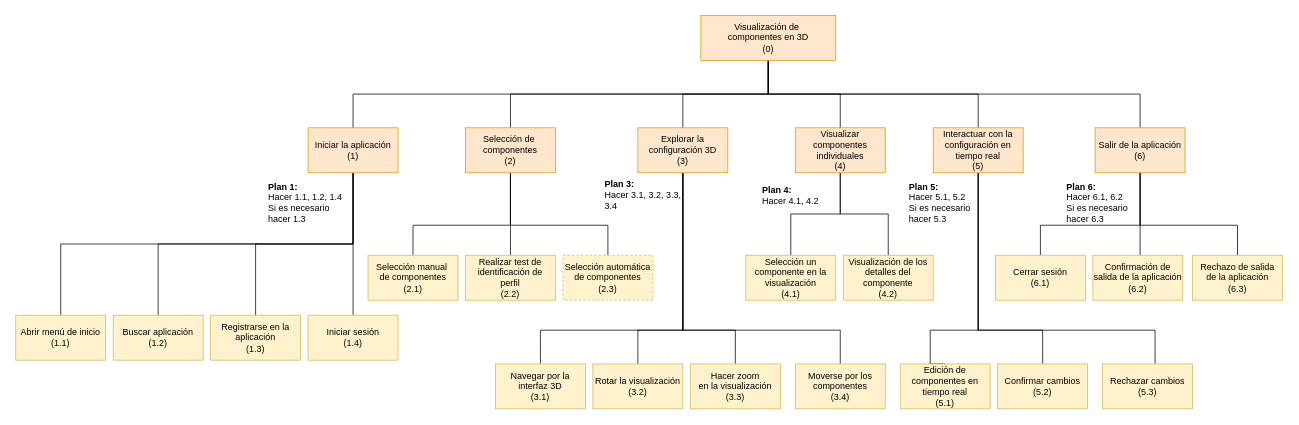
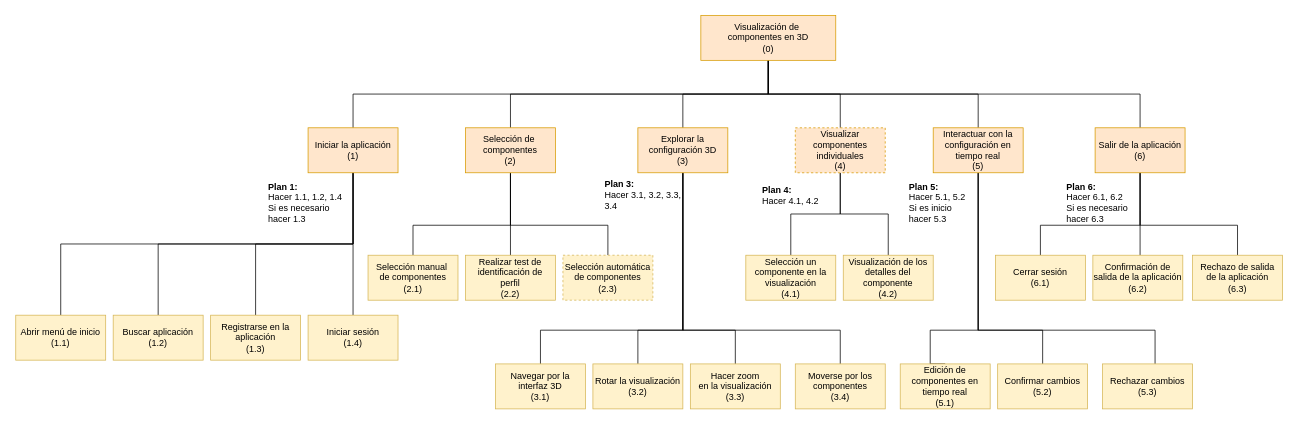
(840, 150) -> (840, 150)
(942, 203) -> (939, 203)
